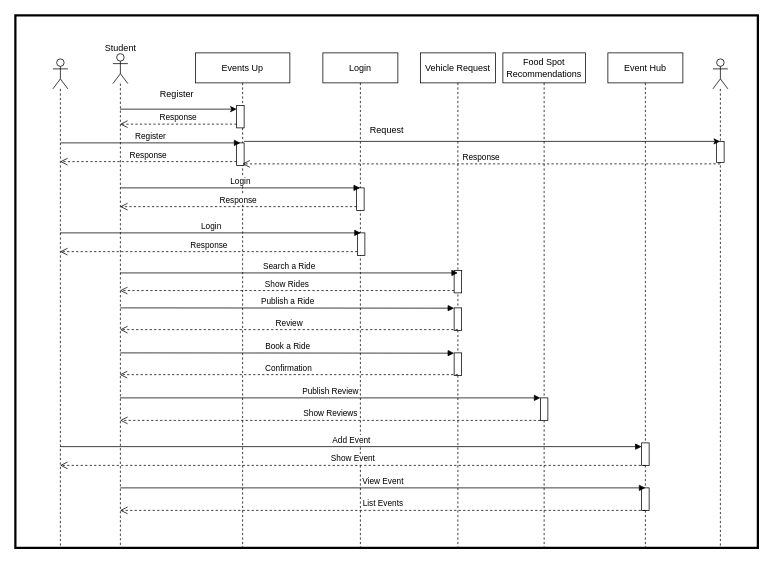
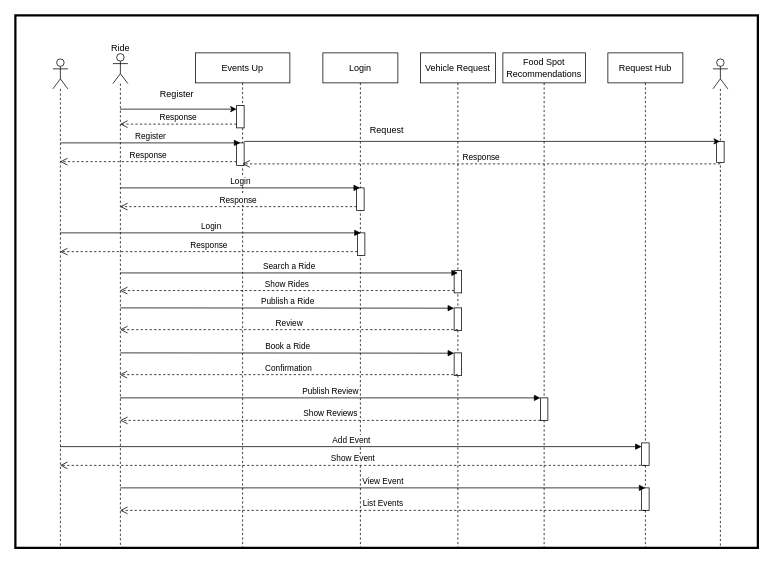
(121, 48) -> (121, 48)
(645, 68) -> (645, 68)
